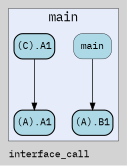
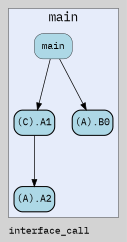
none -> (45, 81)
(34, 123) -> (34, 199)
(93, 123) -> (93, 123)
